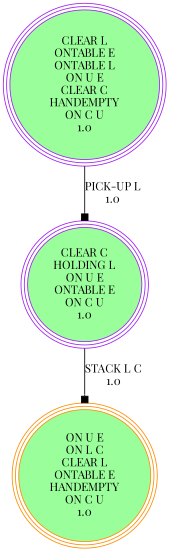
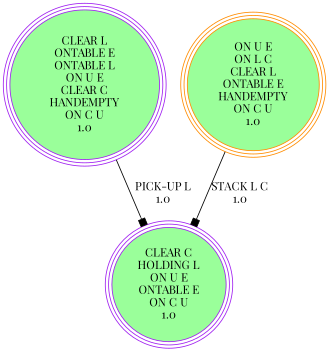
(85, 371) -> (211, 185)
